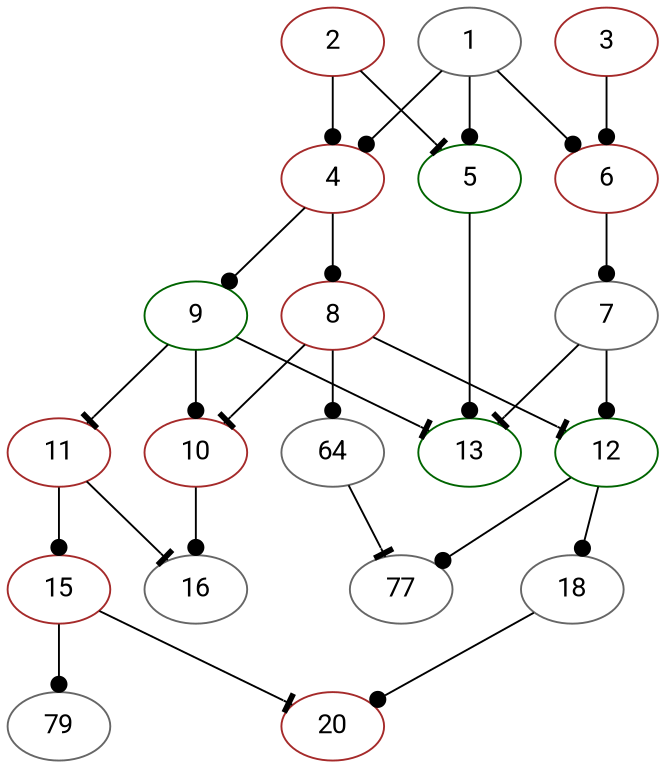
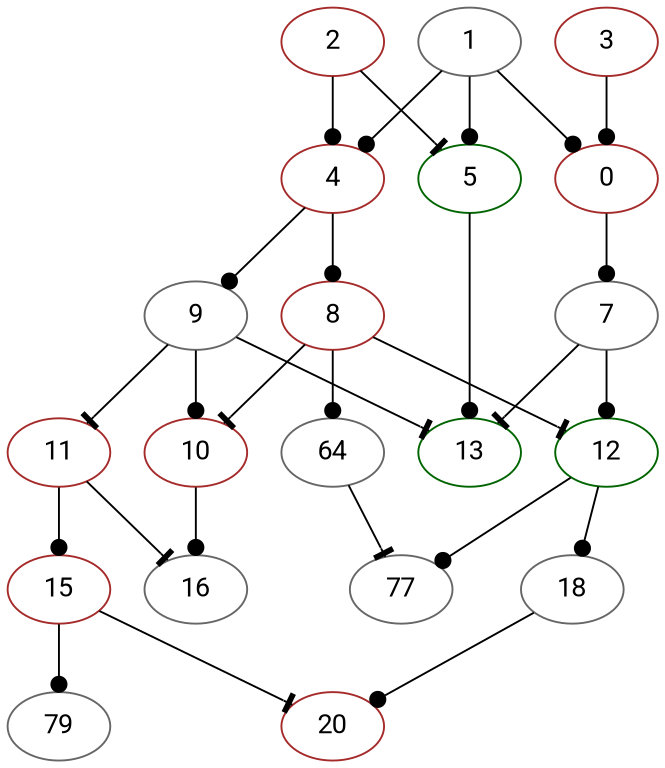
(607, 179) -> (607, 179)
(196, 316) -> (196, 316)
